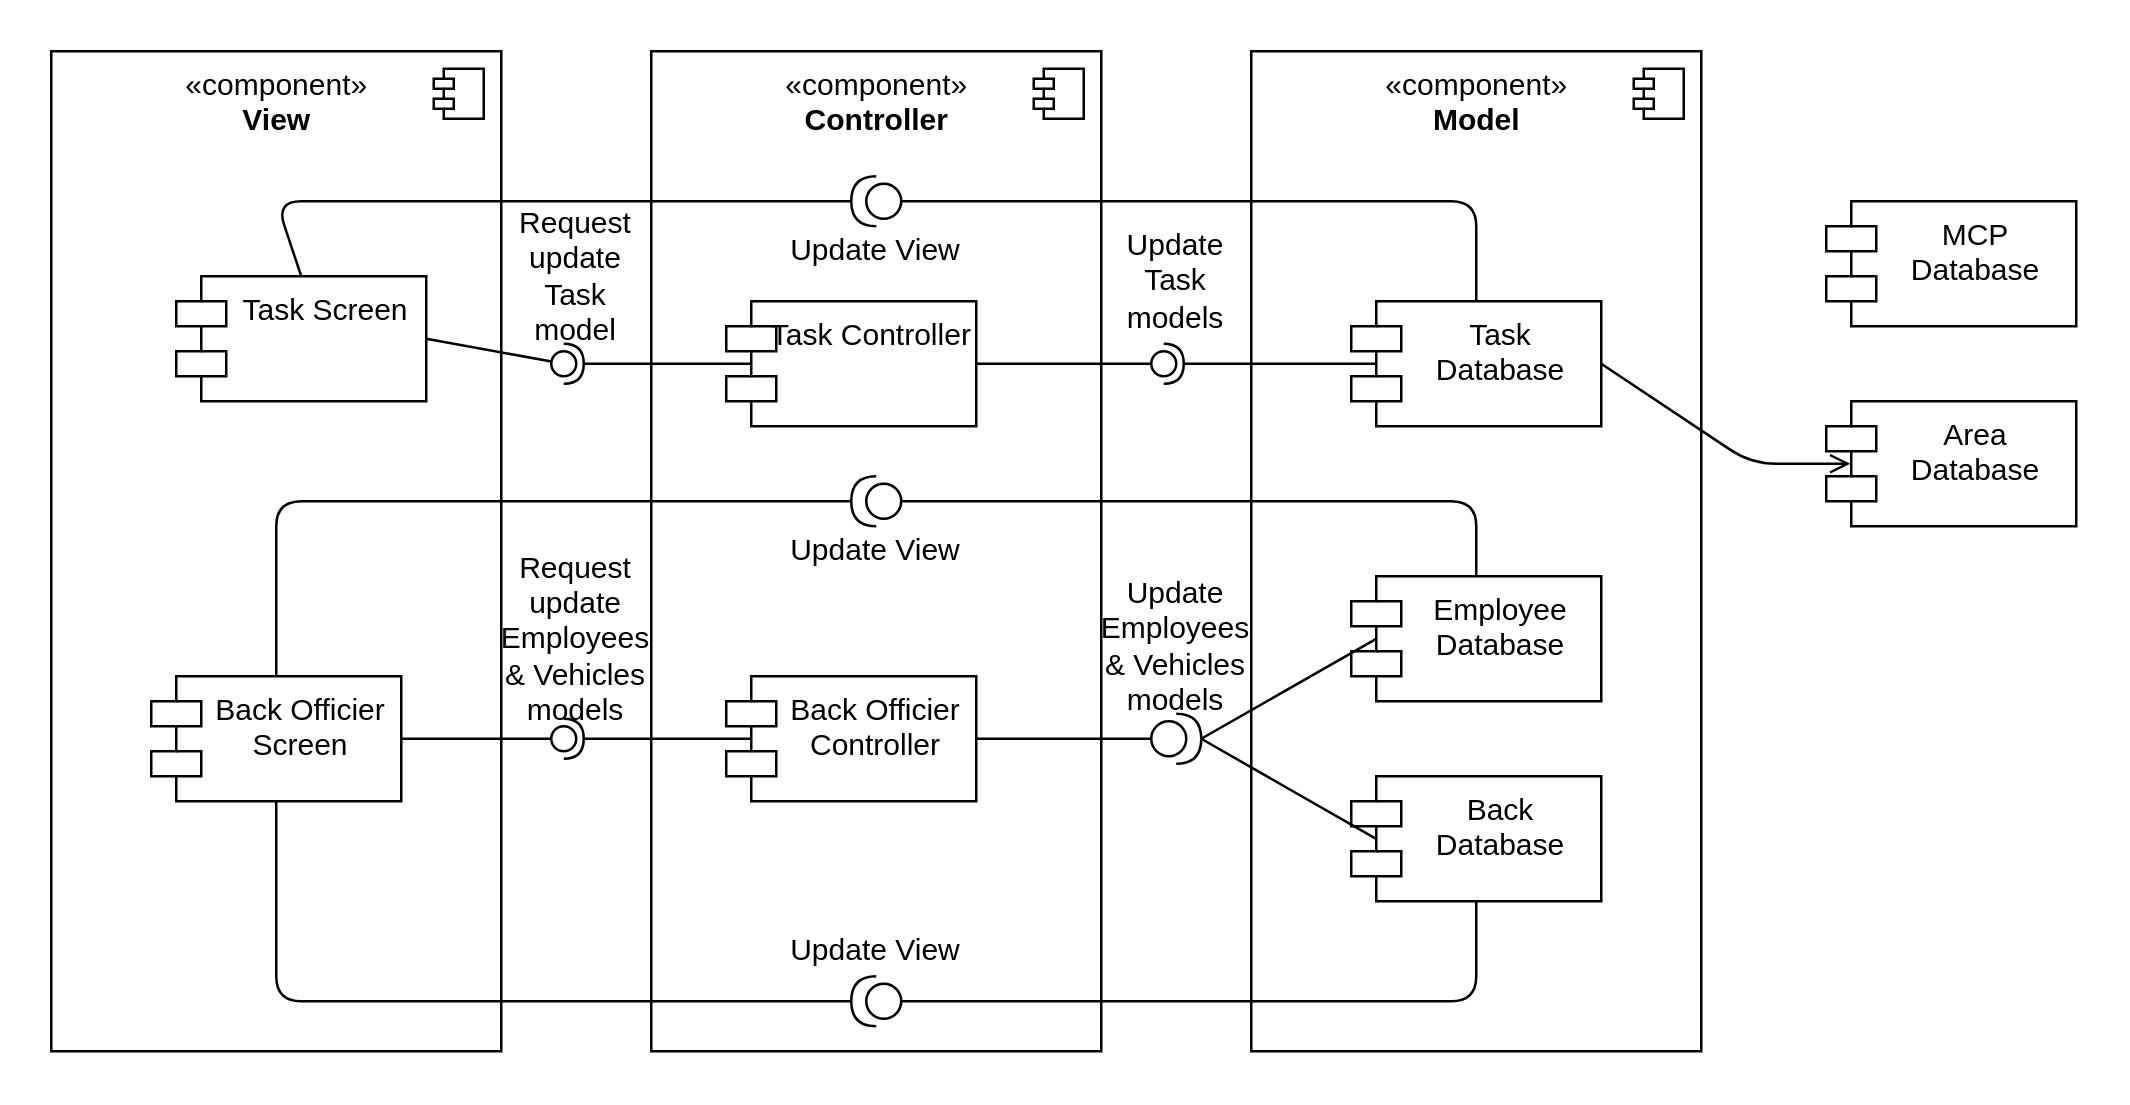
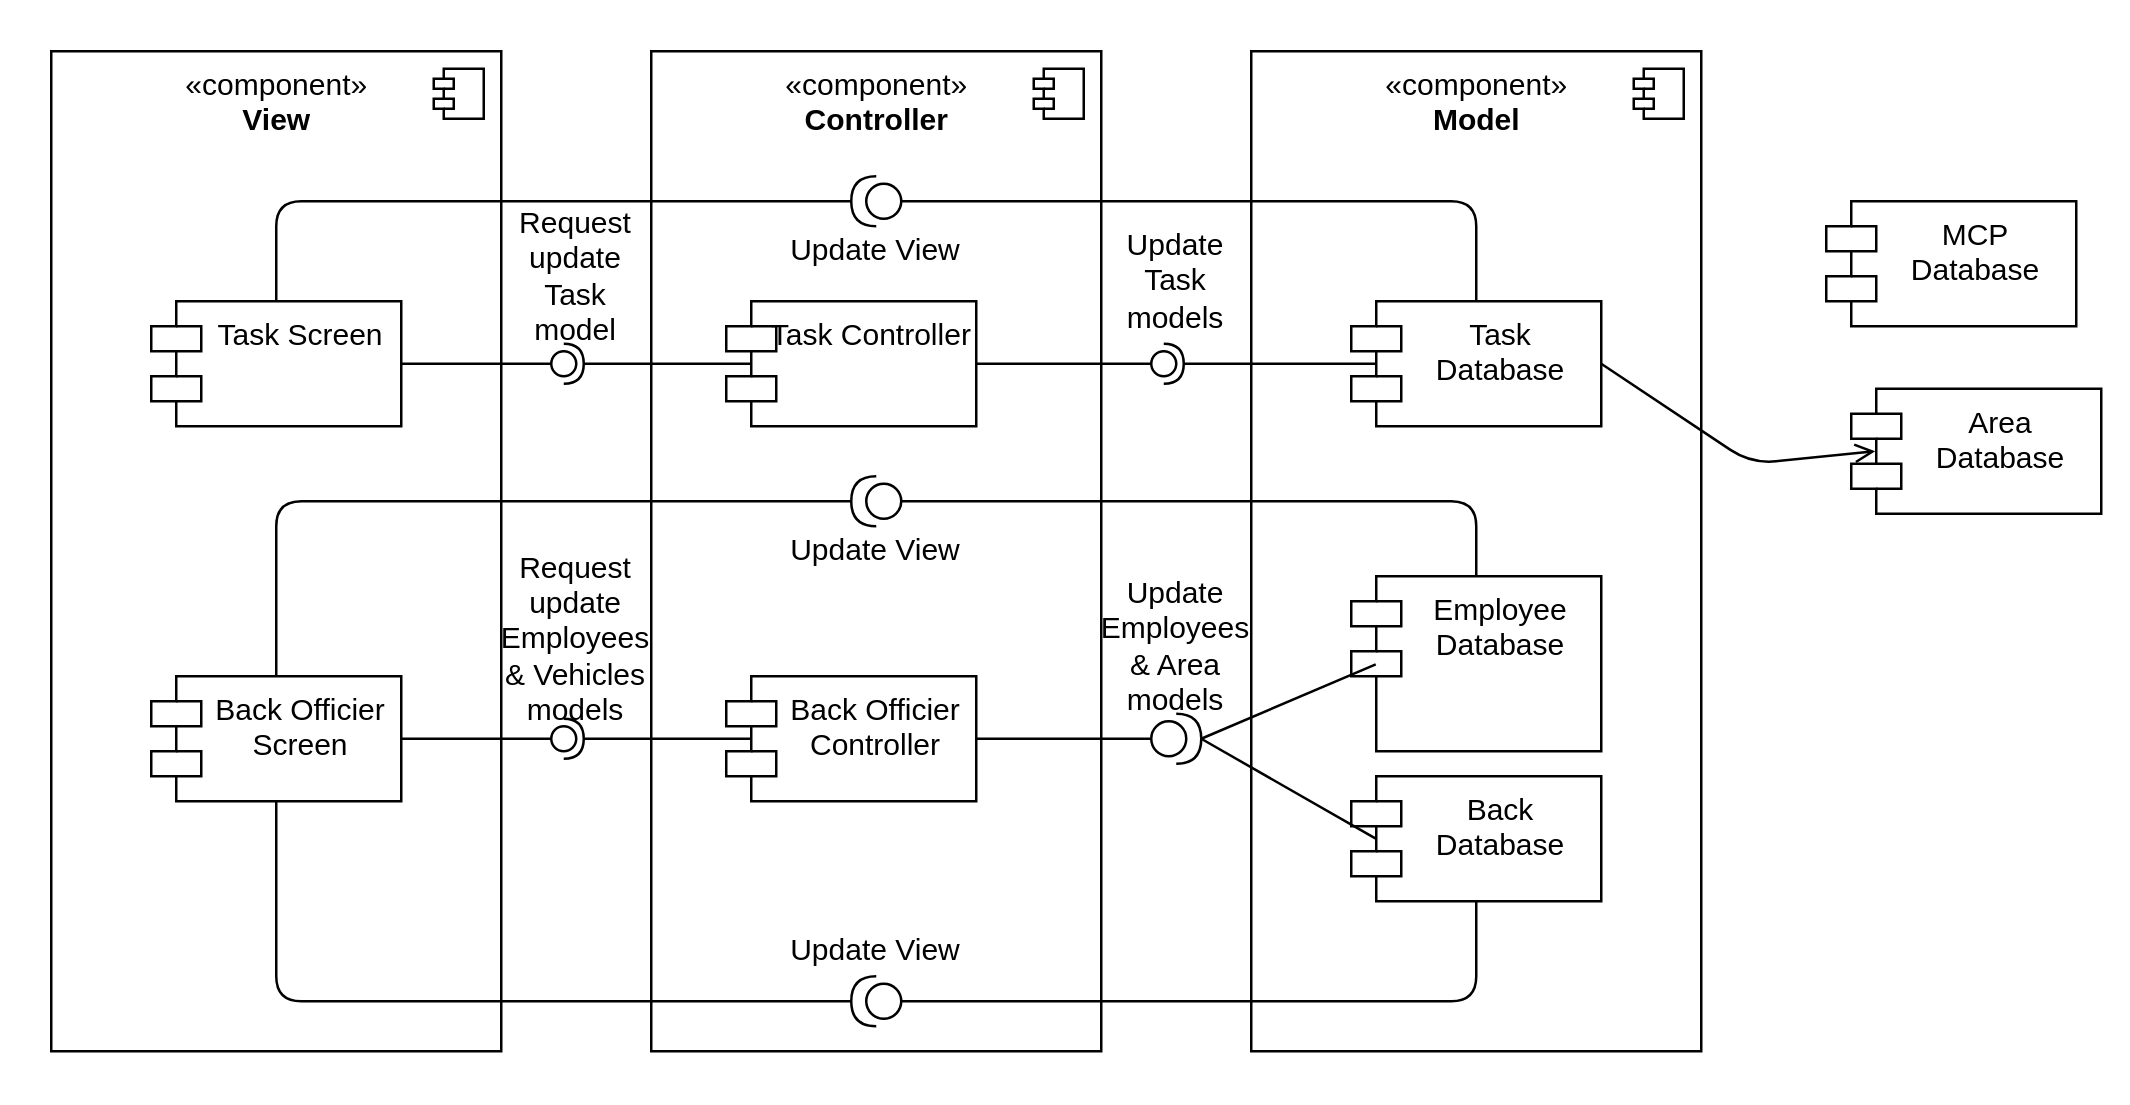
(301, 339) -> (276, 364)
(1951, 464) -> (1976, 451)
(1476, 639) -> (1476, 664)
(1176, 646) -> (1176, 646)
